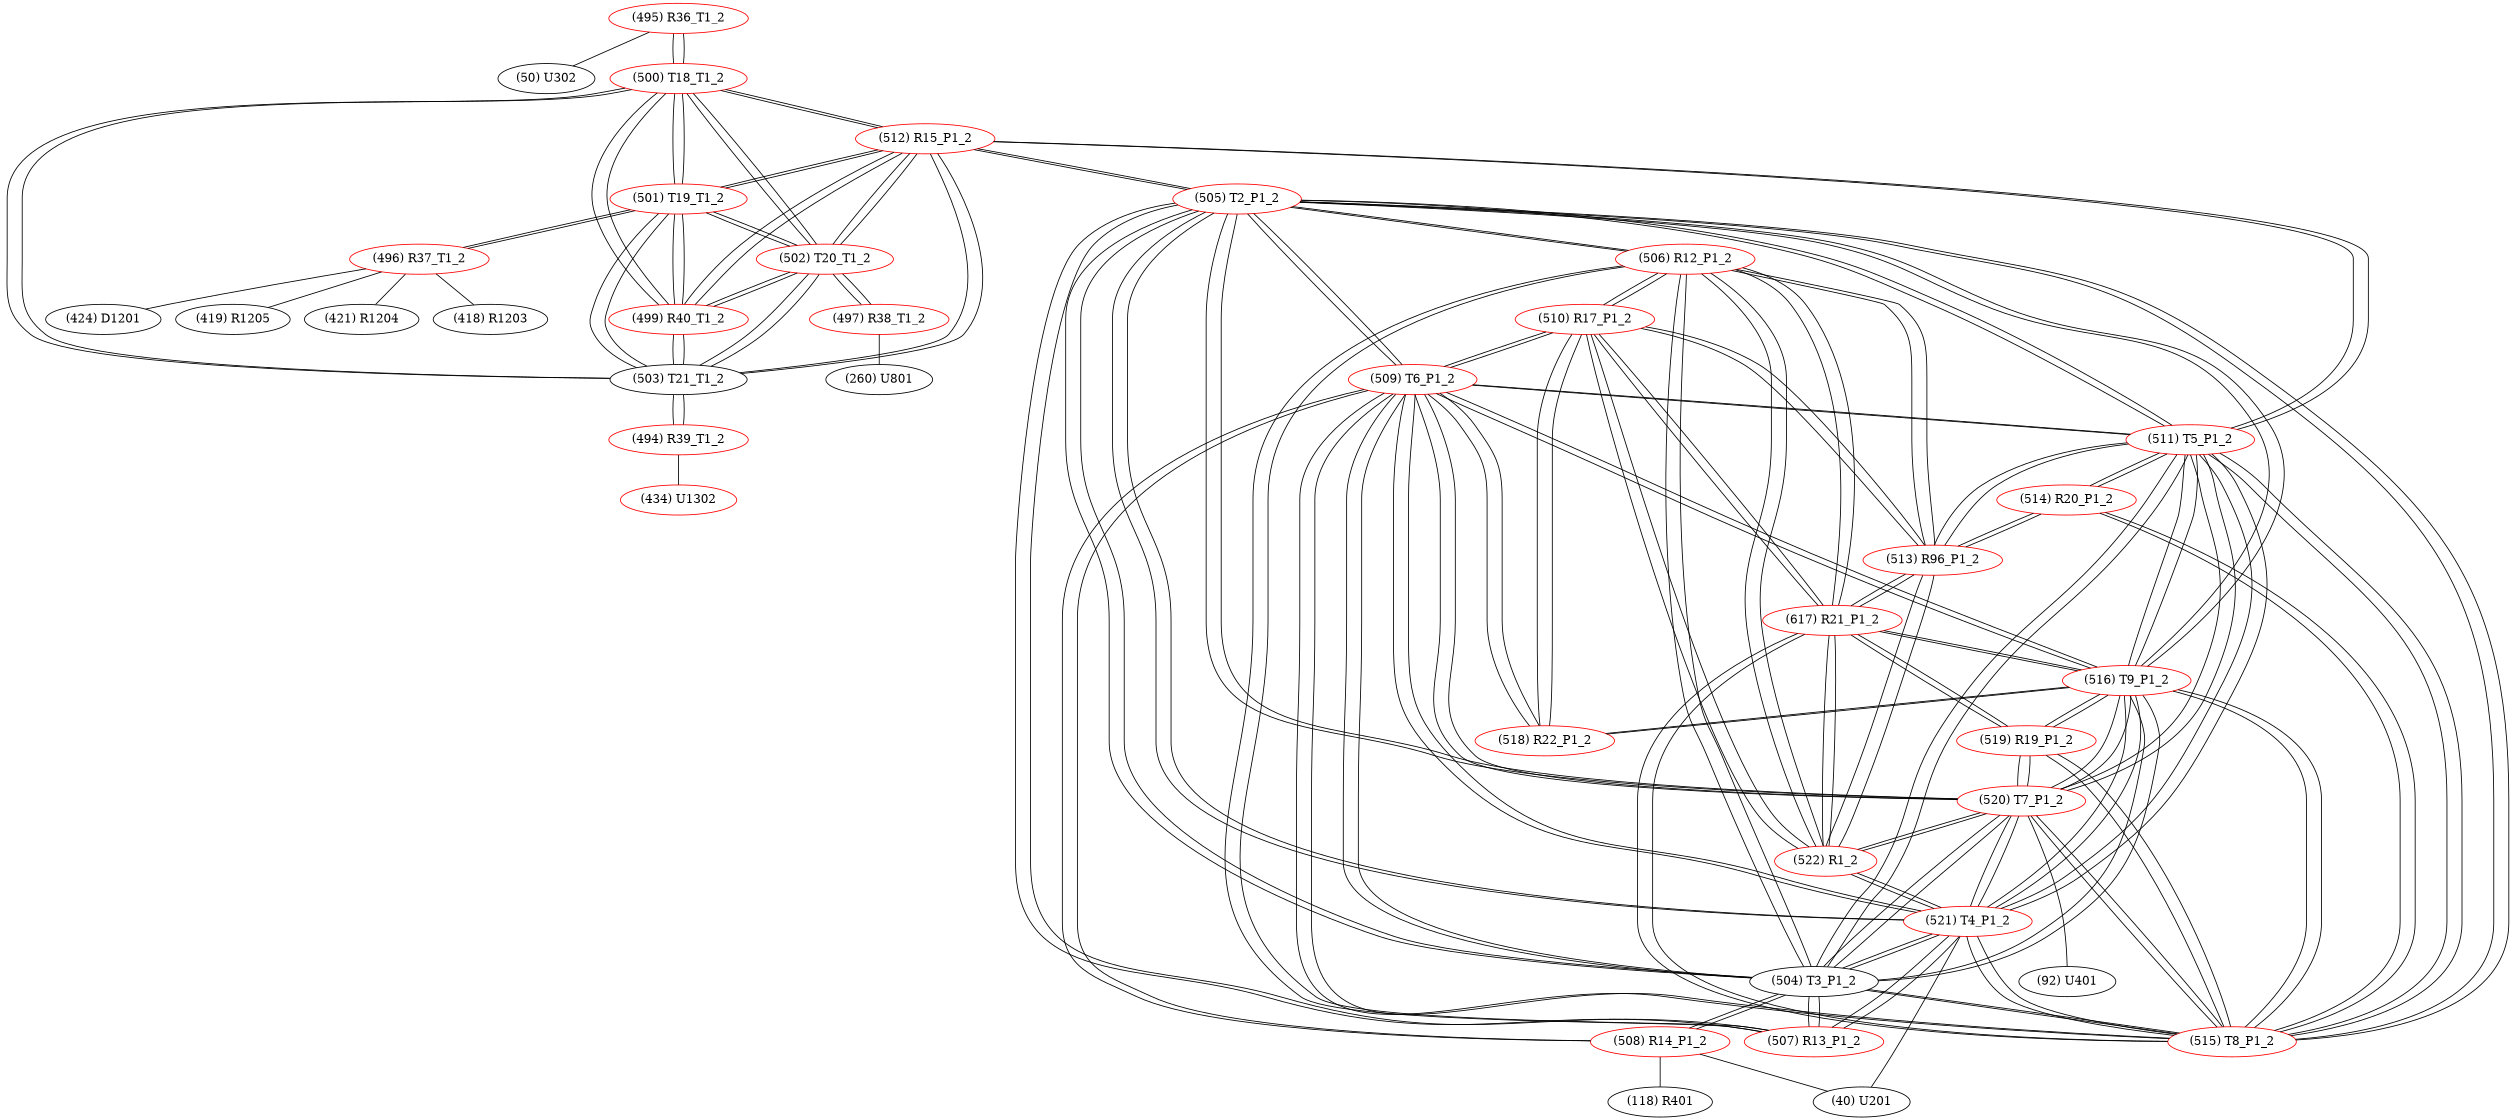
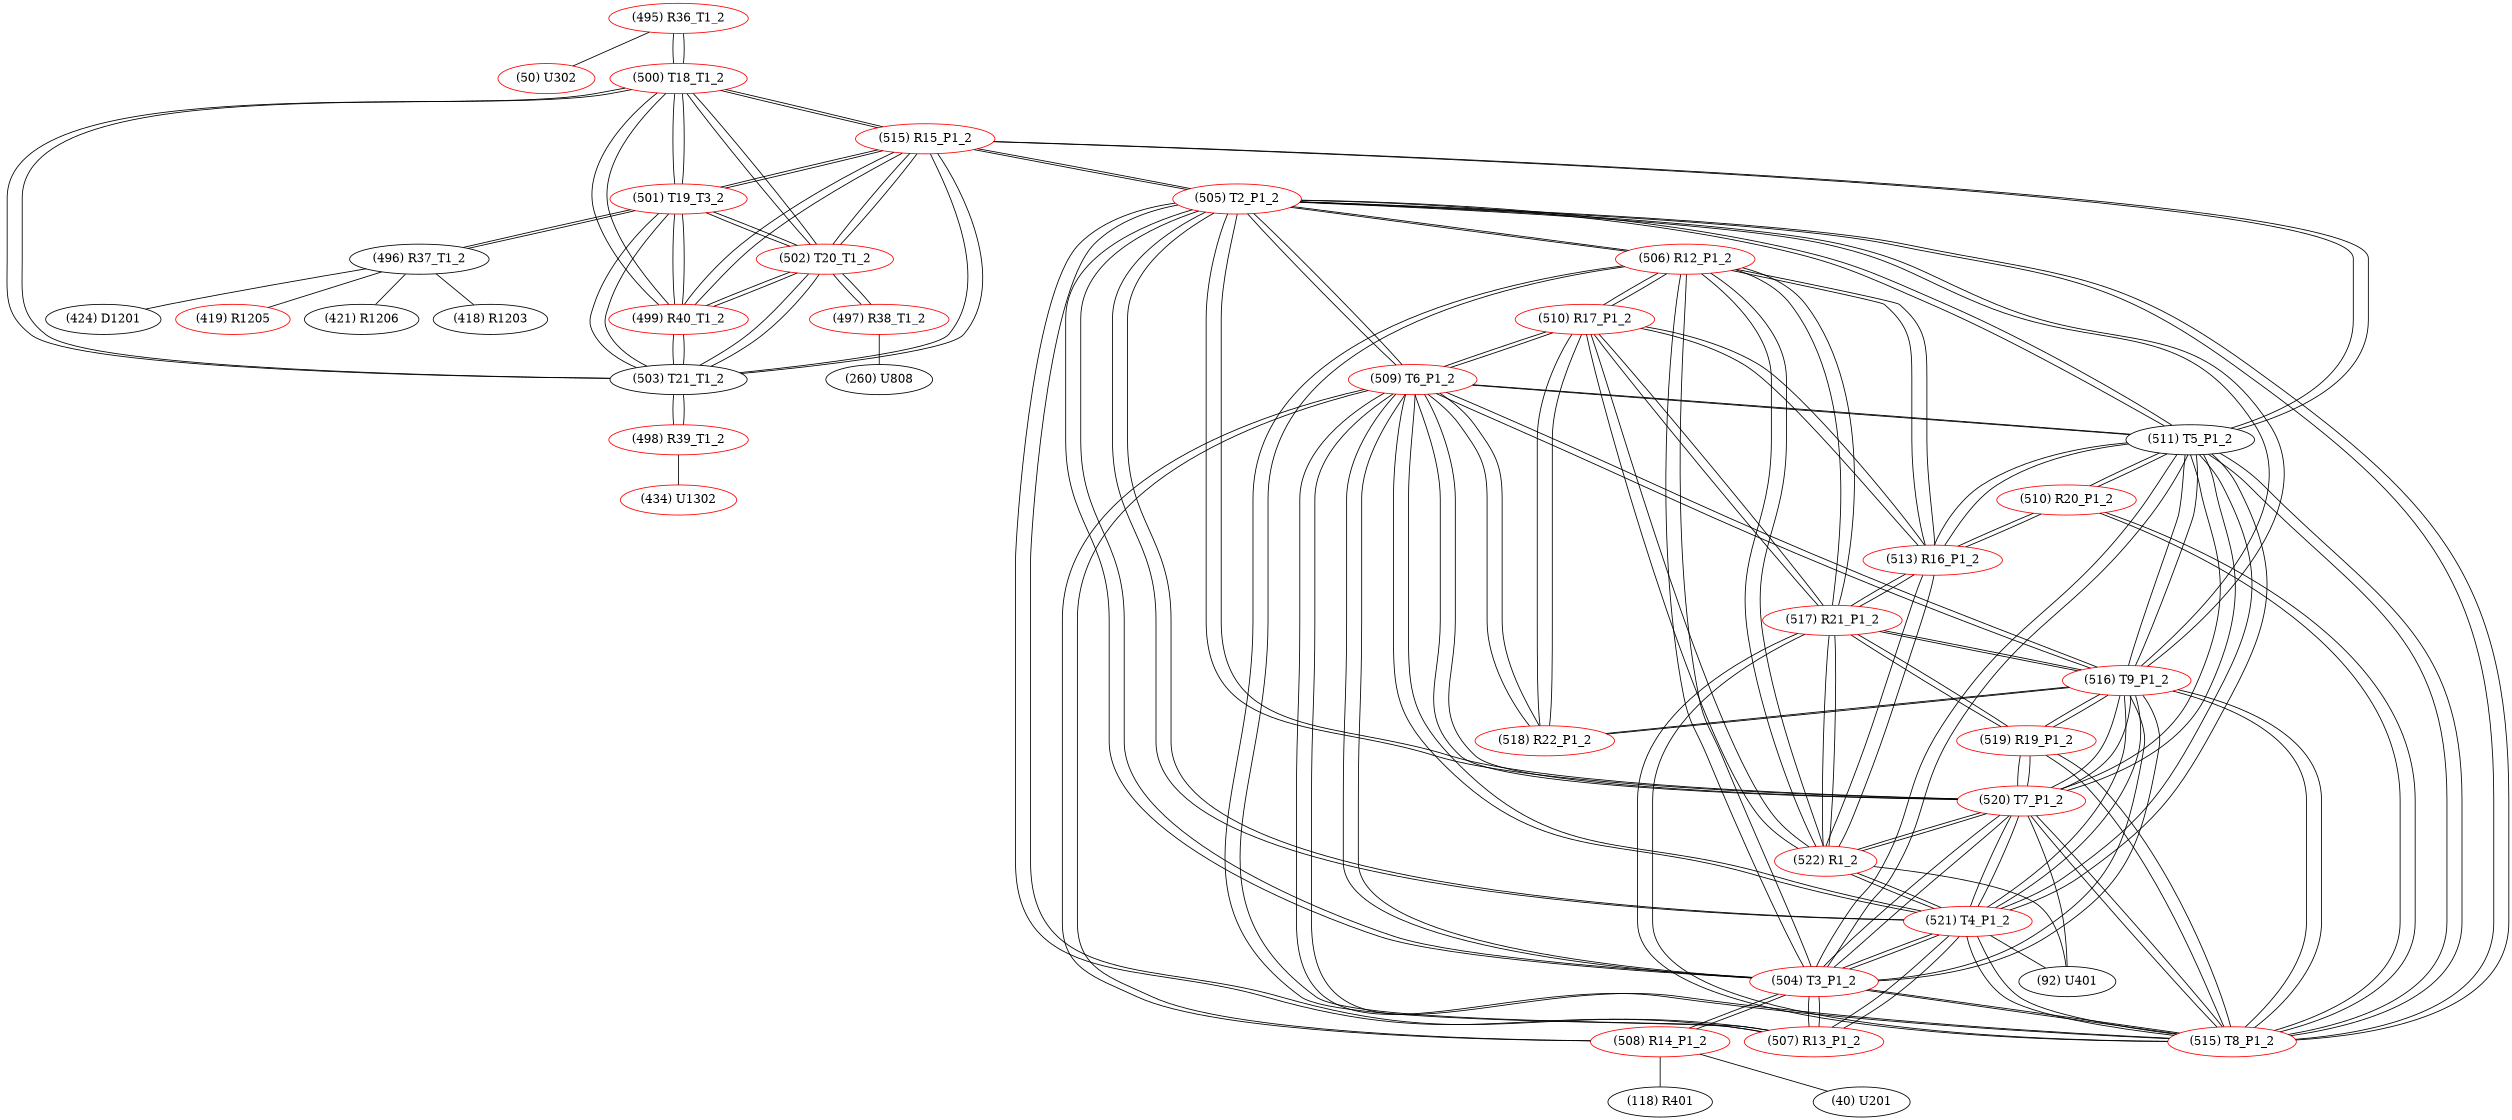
(546, 79) -> (546, 79)
(925, 139) -> (925, 139)
(679, 199) -> (679, 199)
(419, 259) -> (419, 259)
(233, 319) -> (233, 319)
(362, 319) -> (362, 319)
(879, 380) -> (879, 380)
(679, 440) -> (679, 440)
(2190, 440) -> (2190, 440)
(2067, 500) -> (2067, 500)
(1933, 560) -> (1933, 560)
(1832, 620) -> (1832, 620)
none -> (1997, 888)
(1814, 982) -> (1814, 982)
(1917, 1013) -> (2024, 955)
